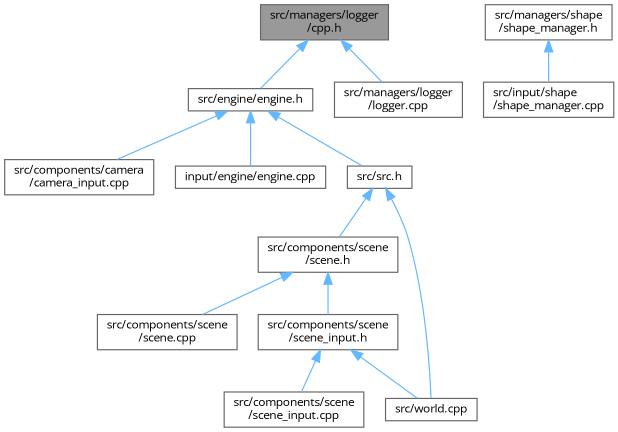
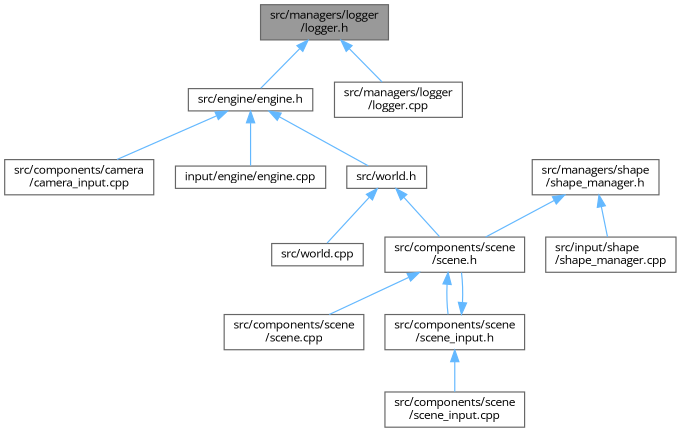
(325, 22) -> (325, 22)
(380, 177) -> (387, 177)
none -> (520, 219)
(389, 378) -> (463, 288)
